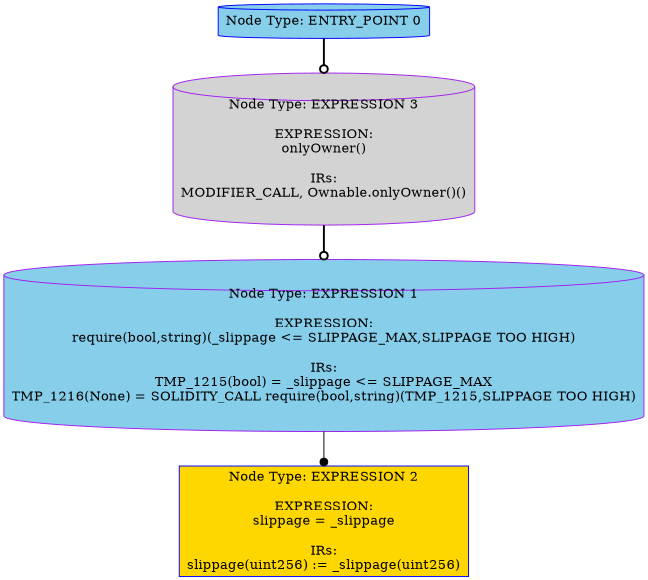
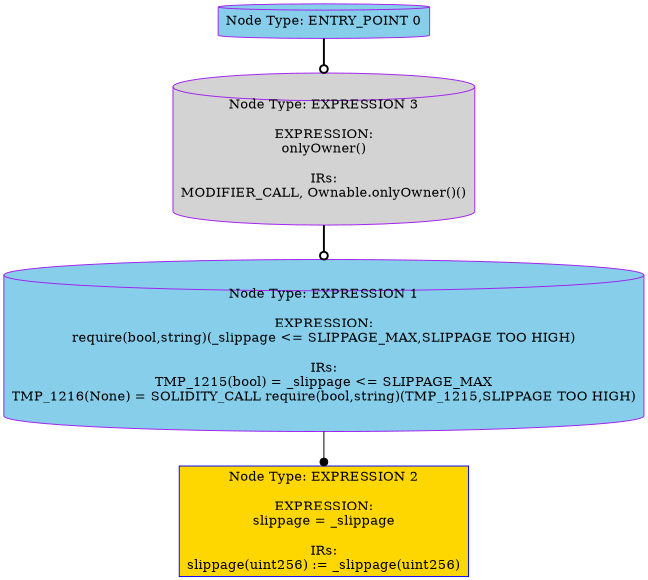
(324, 21) -> (324, 21)
